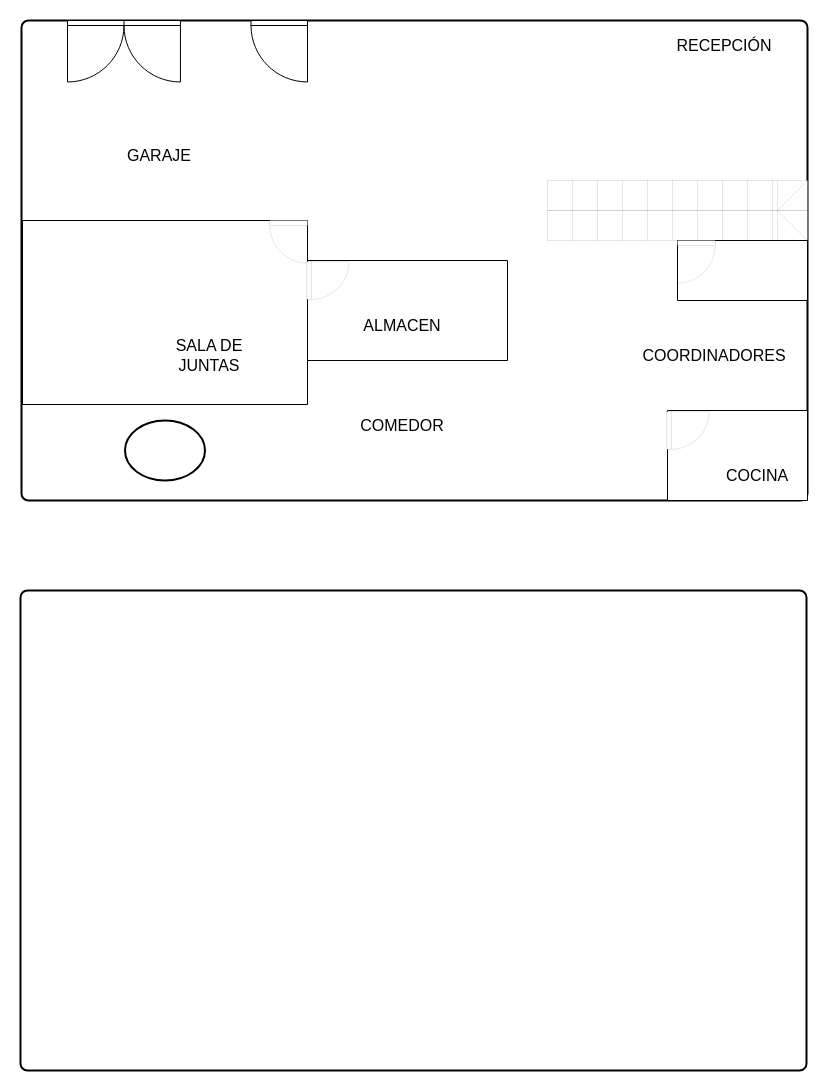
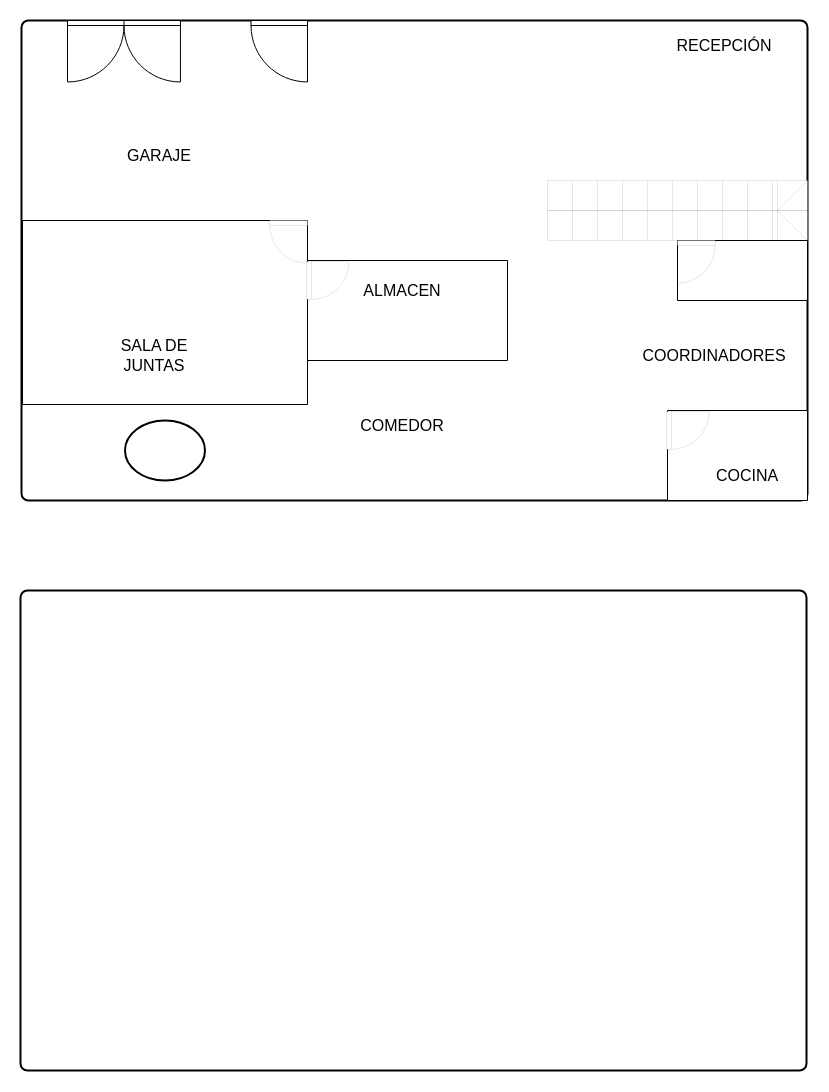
(402, 326) -> (402, 291)
(209, 356) -> (154, 356)
(757, 476) -> (747, 476)
